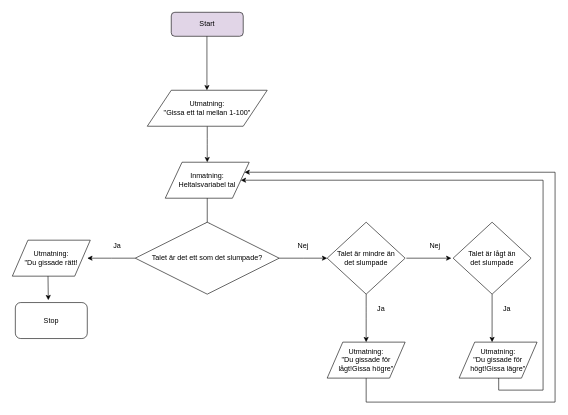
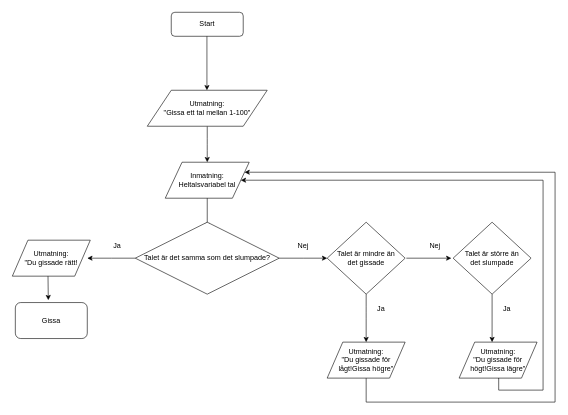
(207, 24) -> (207, 24)
(207, 258) -> (207, 258)
(366, 258) -> (366, 258)
(492, 258) -> (492, 258)
(51, 321) -> (51, 321)
